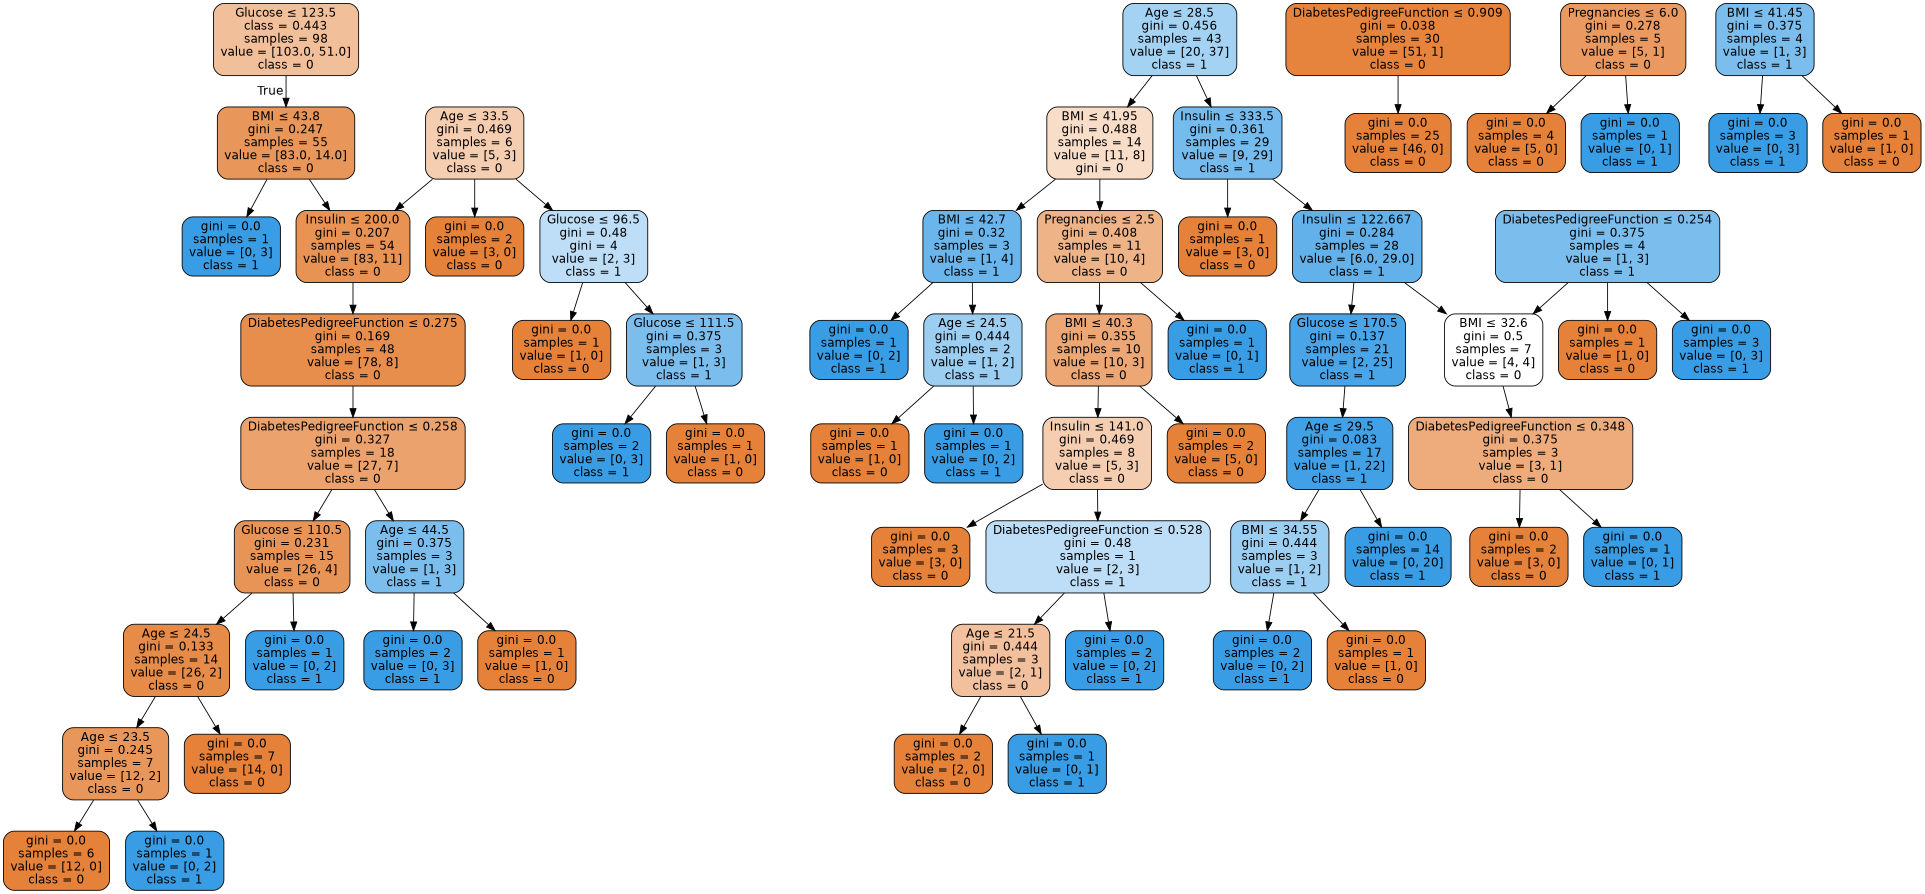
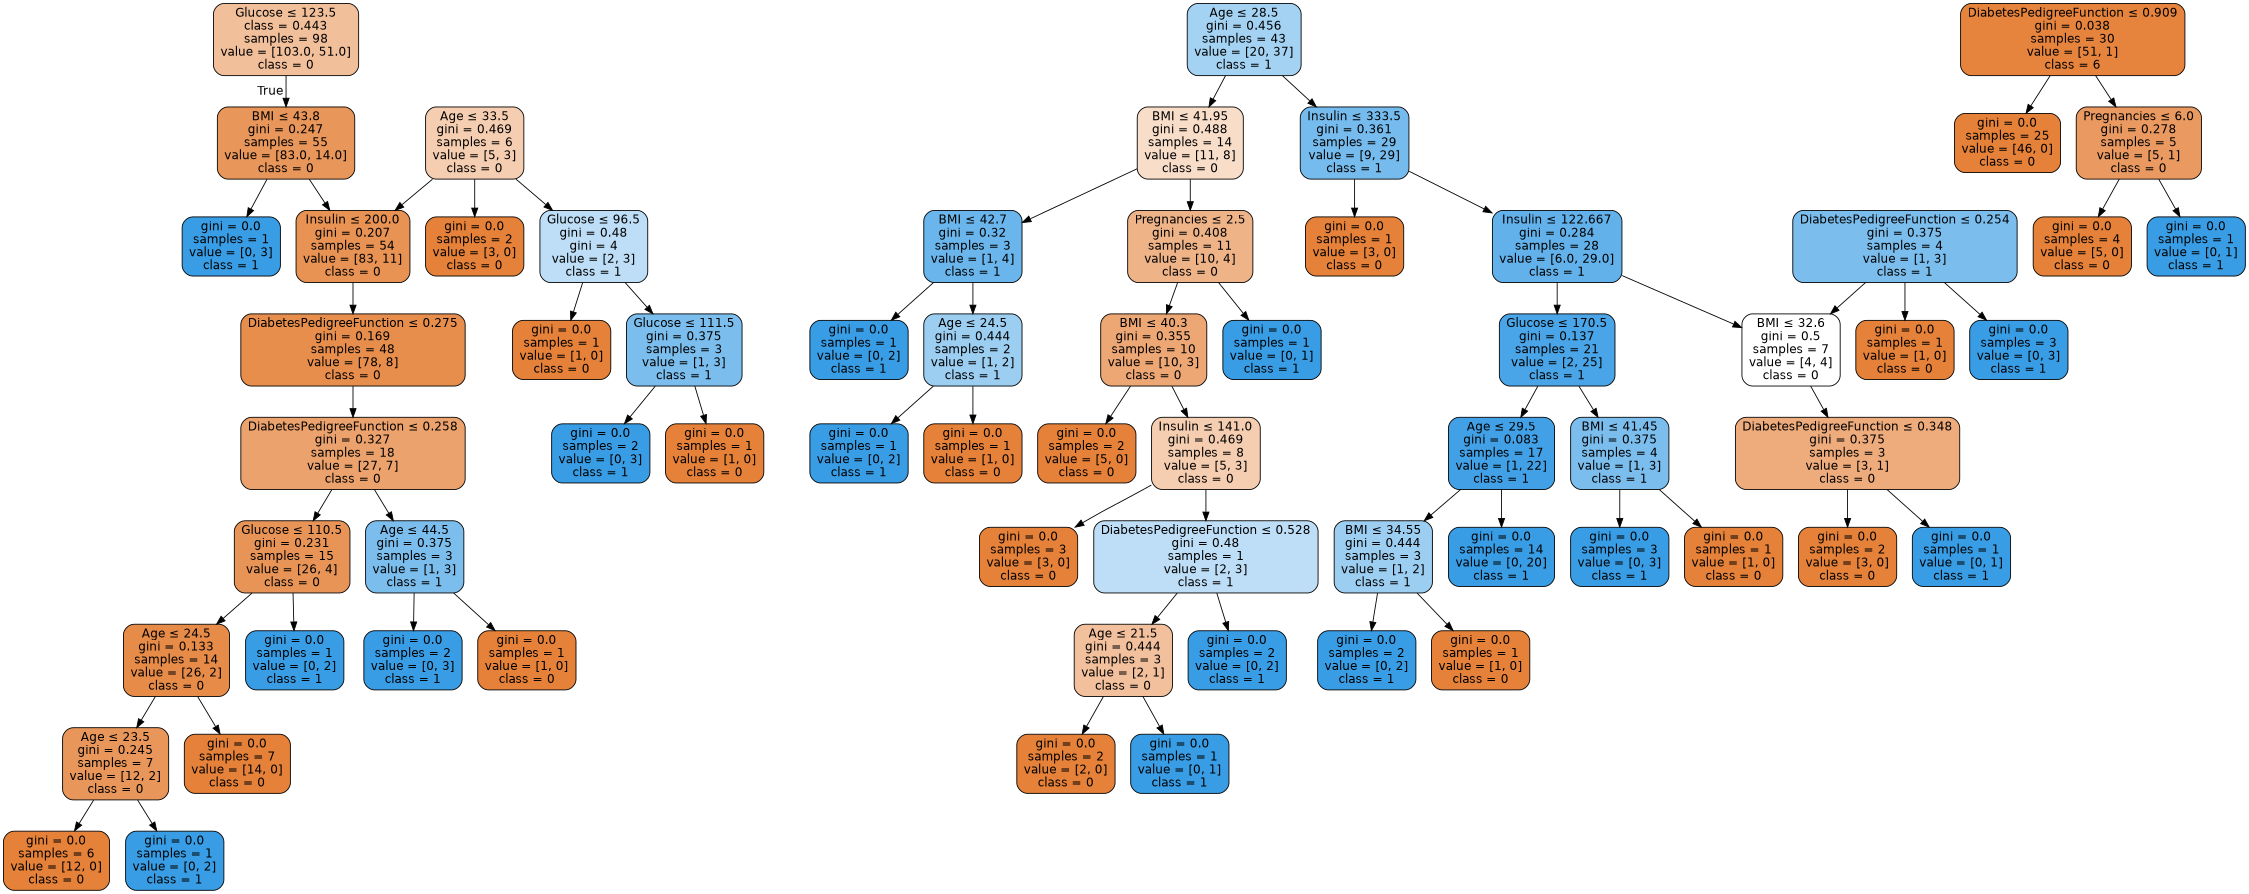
(1398, 65) -> (2073, 65)
none -> (2103, 88)
(1100, 169) -> (1190, 169)
none -> (1586, 398)
